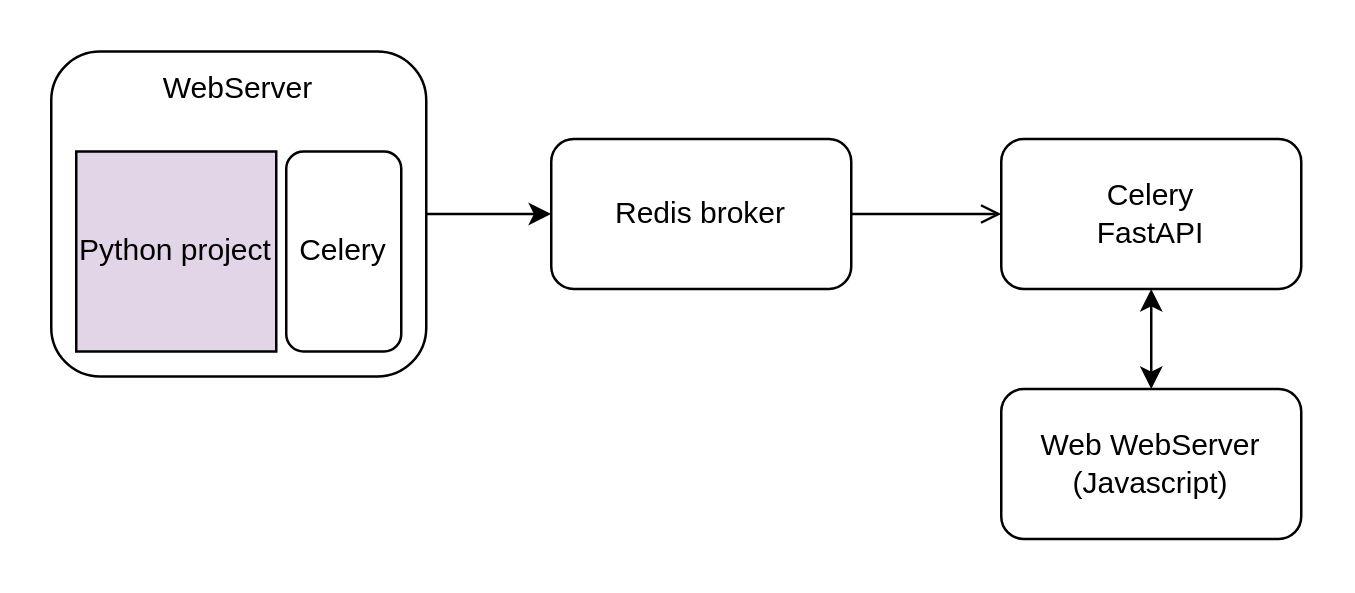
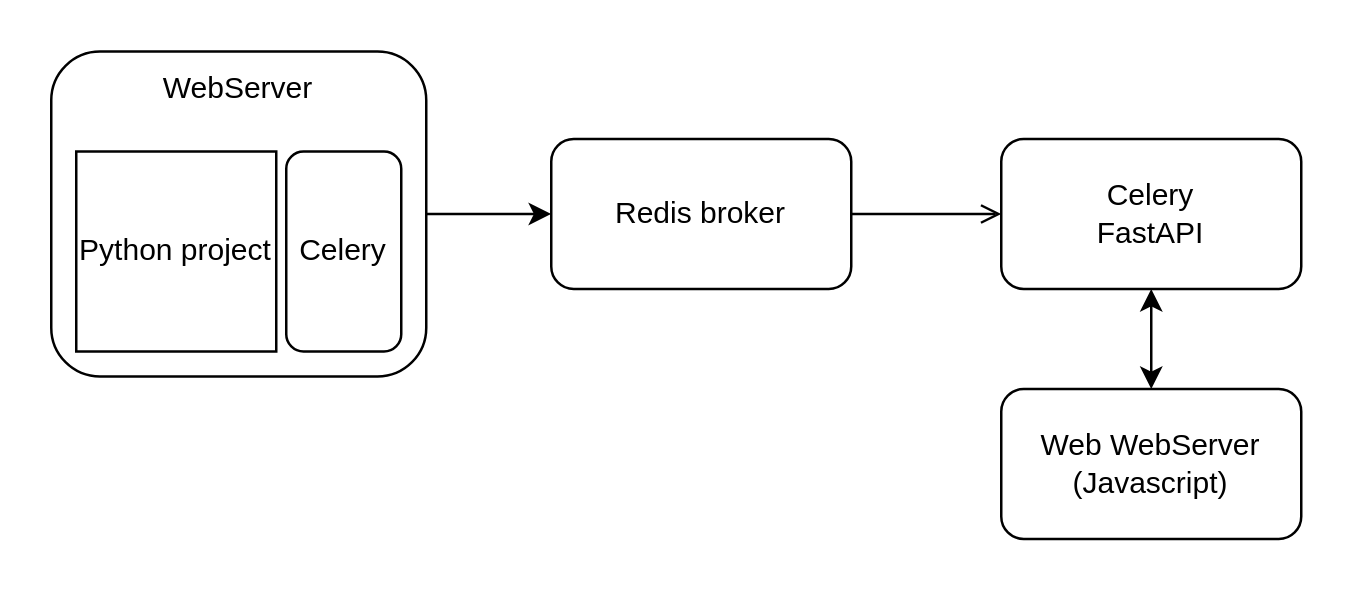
(176, 251) -> (176, 251)
